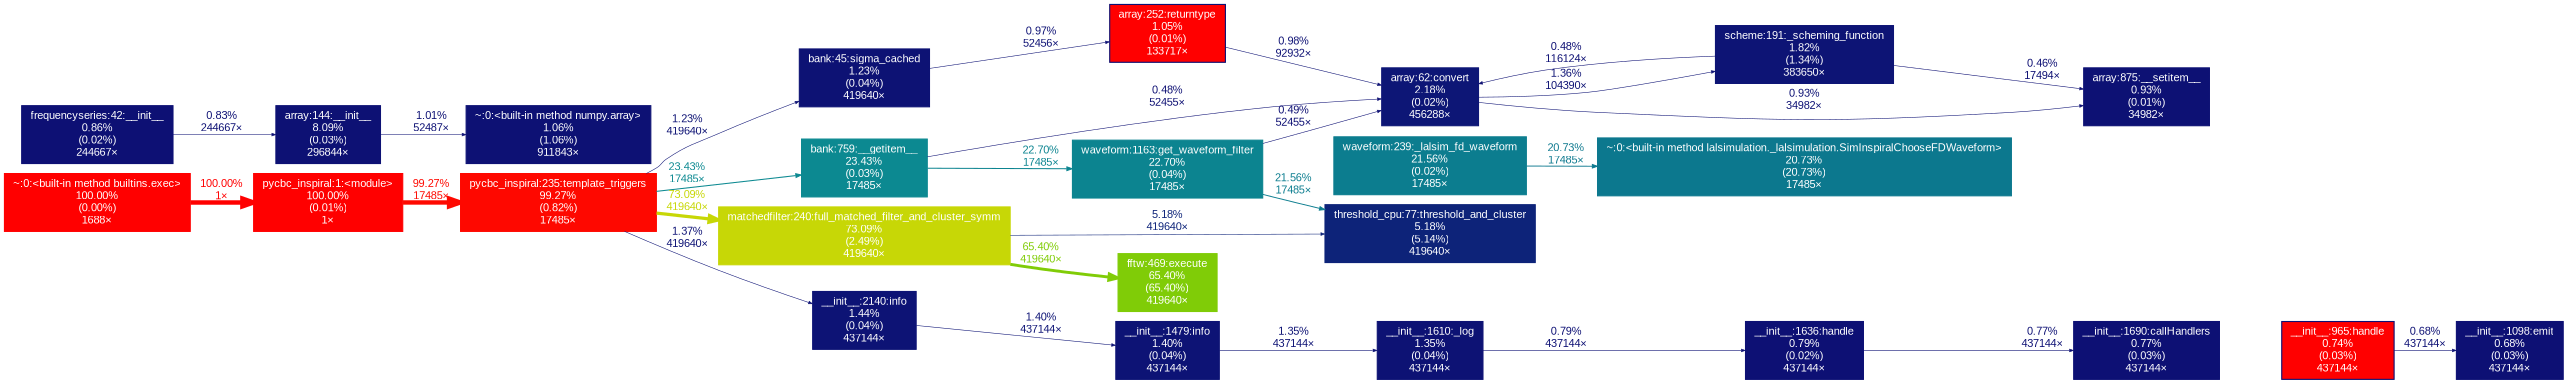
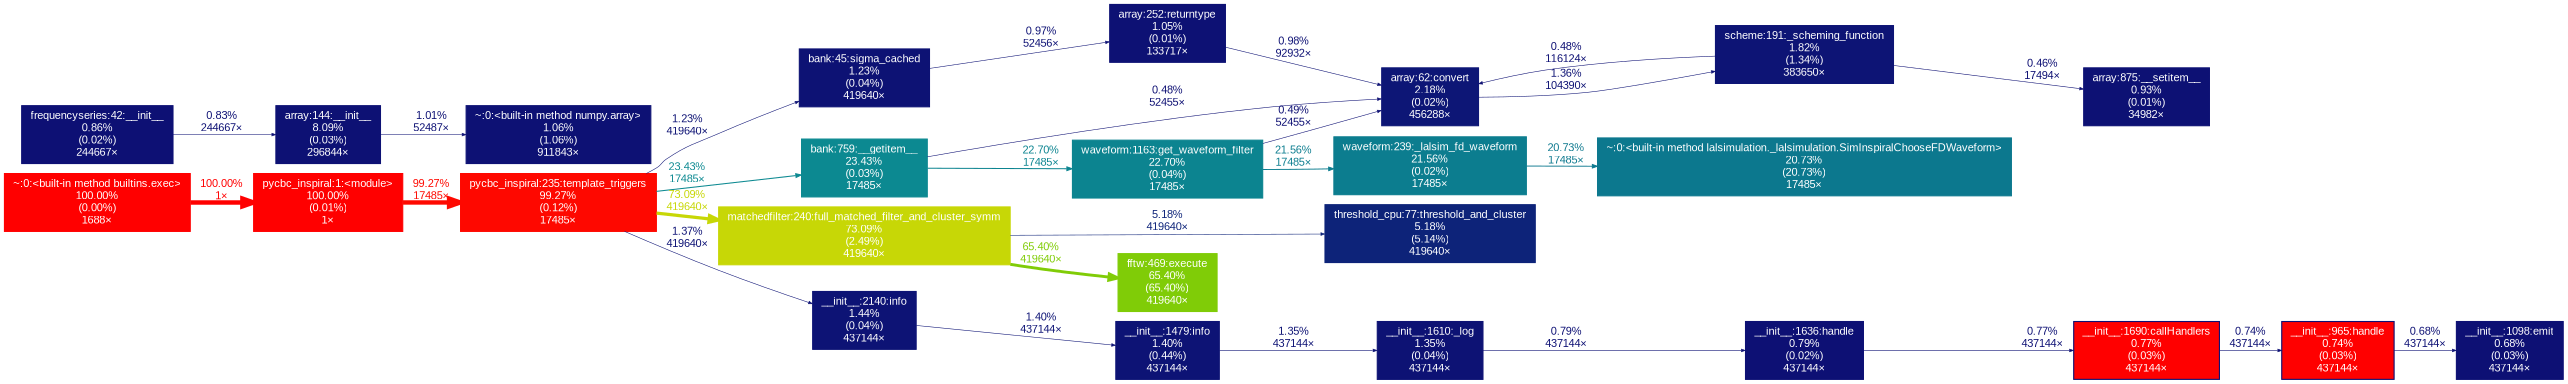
(1168, 33) -> (1168, 33)
(1779, 119) -> none
(1291, 201) -> (1296, 169)
(558, 202) -> (558, 202)
(1168, 350) -> (1168, 350)
(2147, 350) -> (2147, 350)
none -> (2249, 350)
